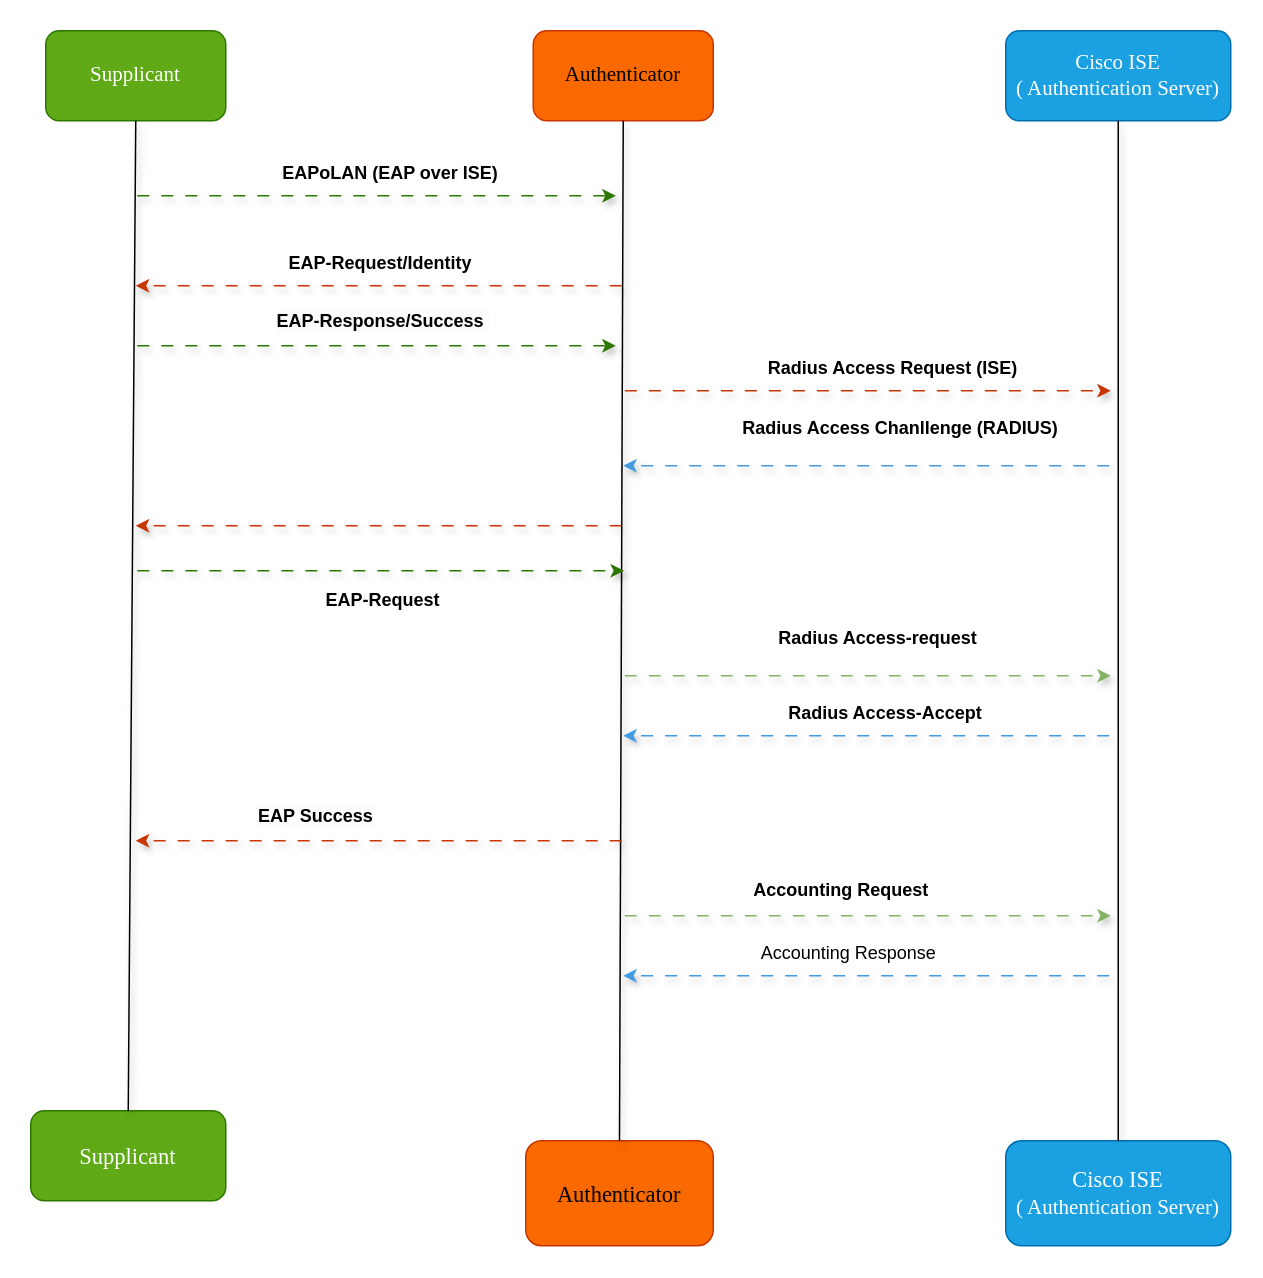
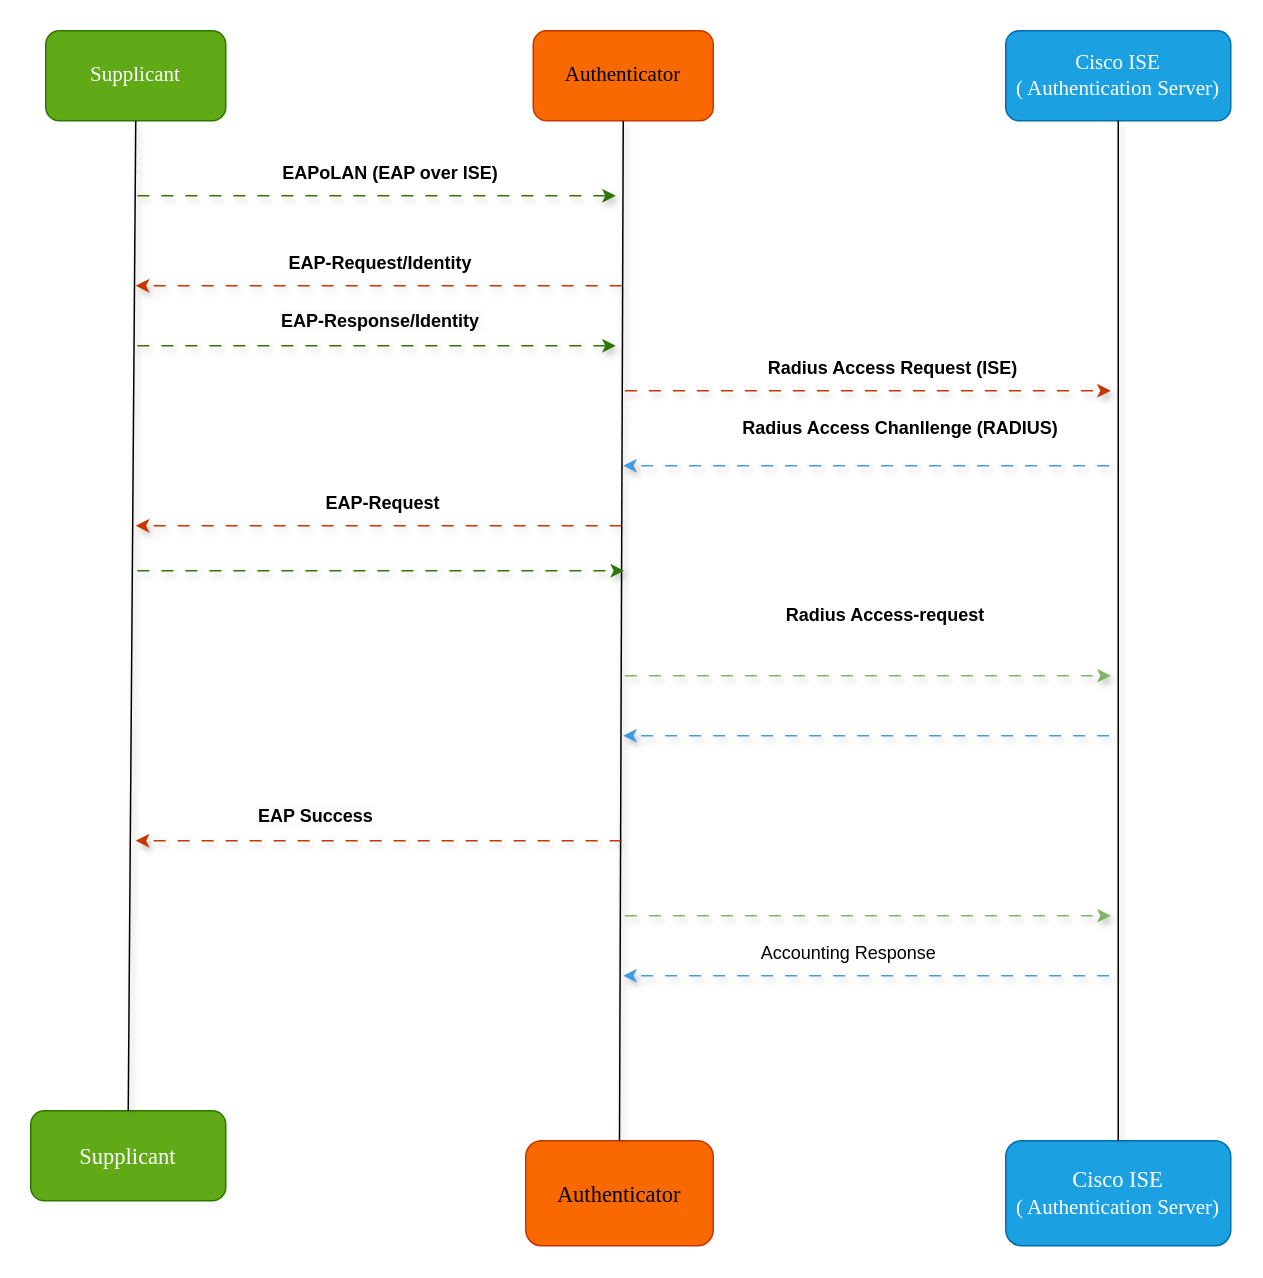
(383, 322) -> (383, 322)
(383, 601) -> (383, 503)
(878, 638) -> (886, 616)
(886, 713) -> none
(841, 890) -> none
